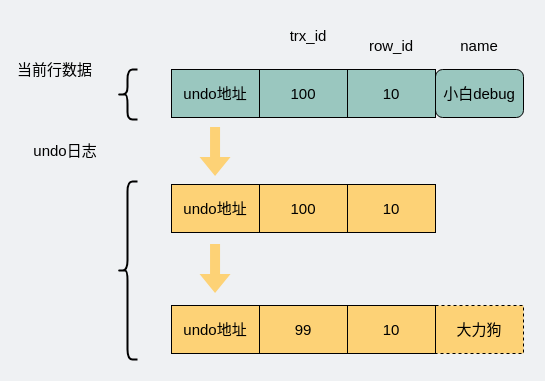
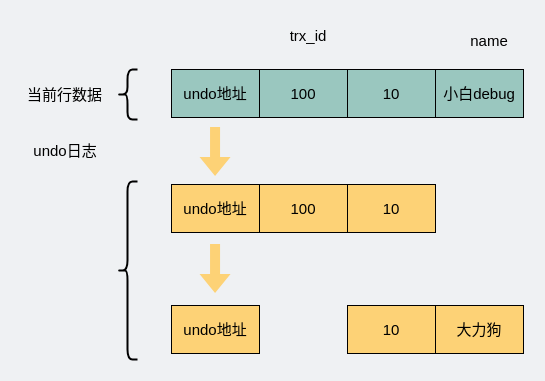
(392, 46) -> none
(480, 46) -> (490, 41)
(55, 70) -> (65, 95)
(480, 94) -> (480, 94)
(304, 330) -> none
(480, 330) -> (480, 330)
